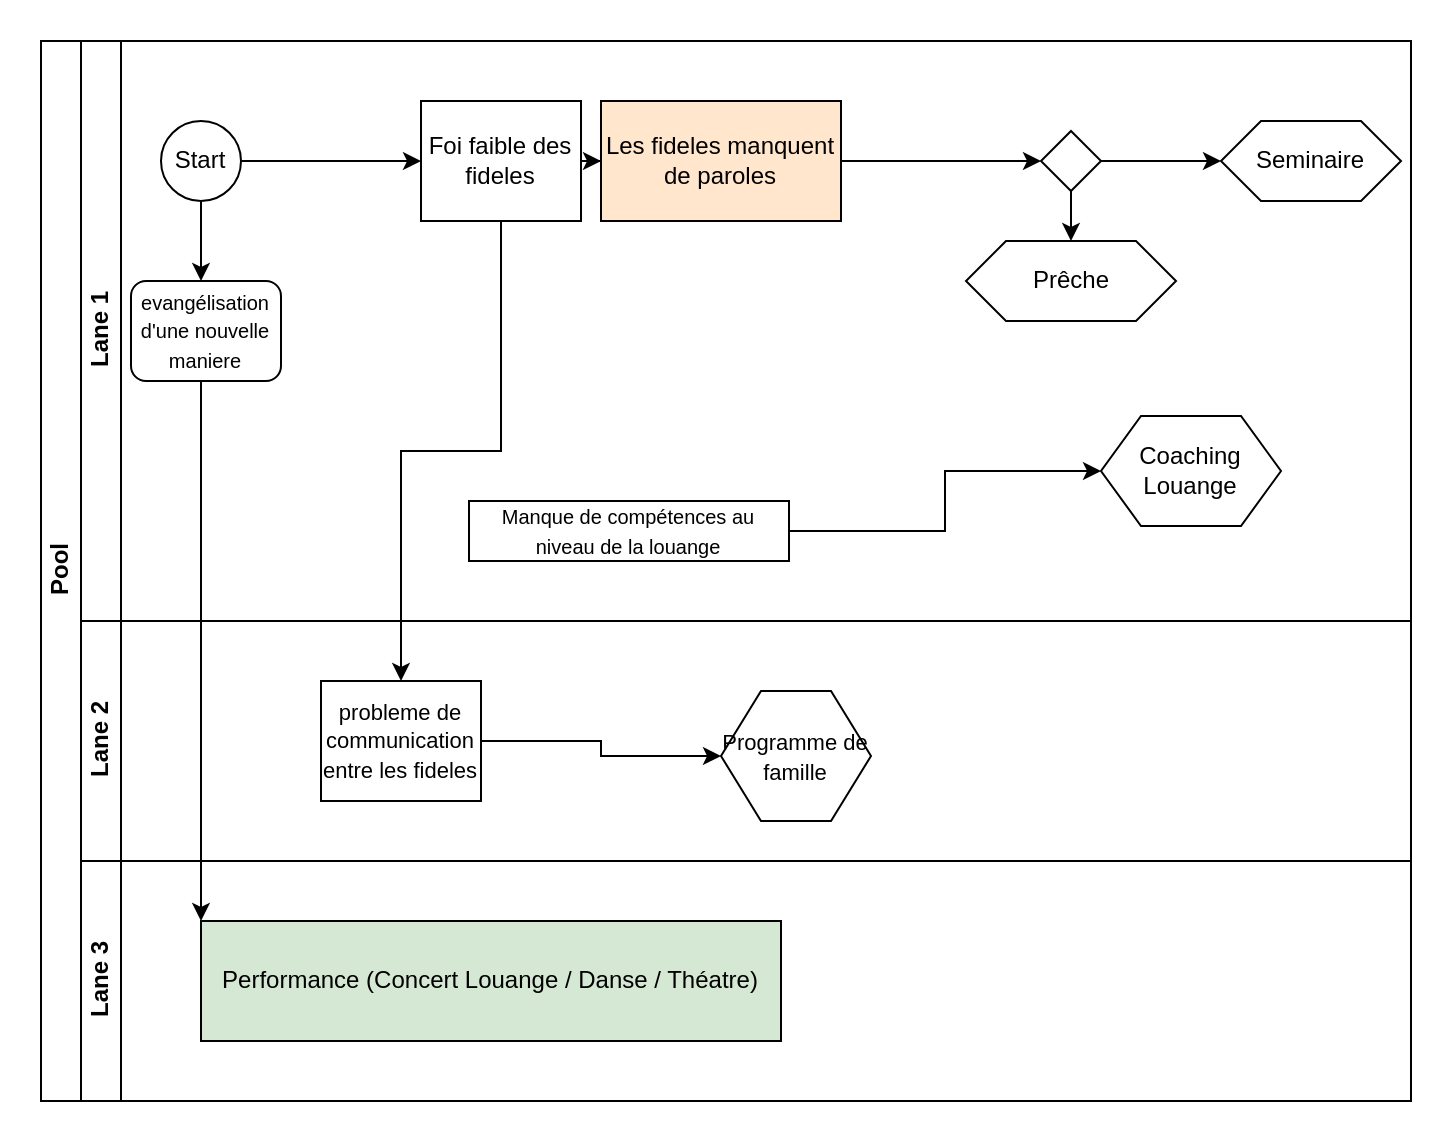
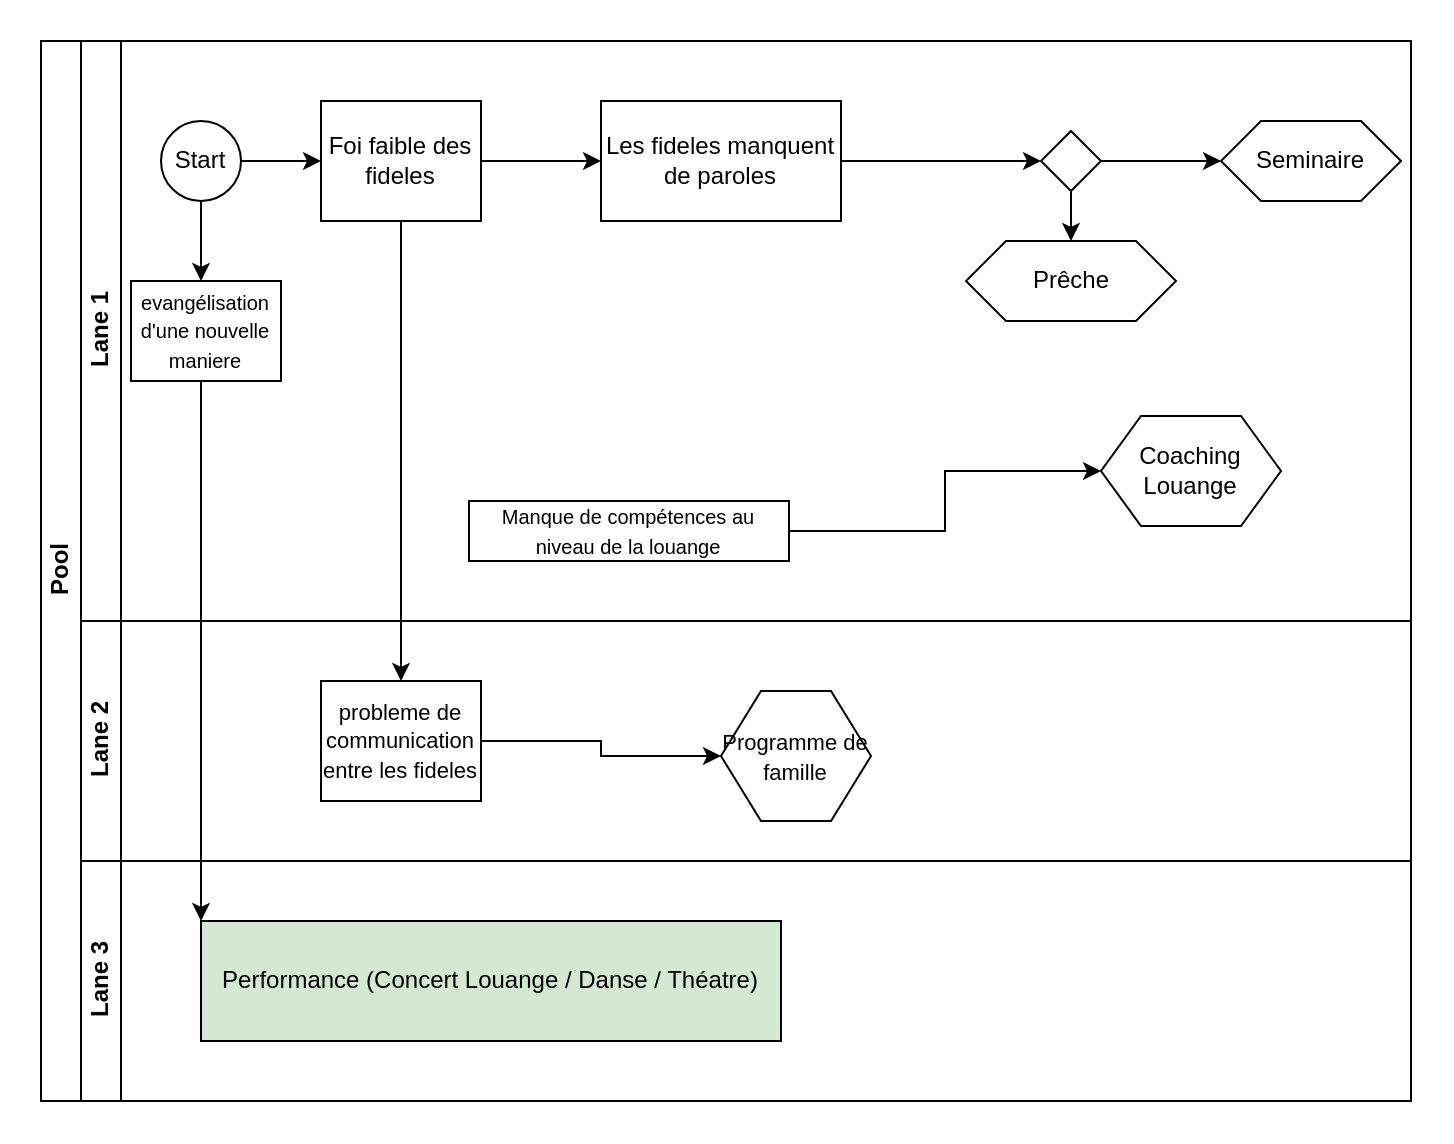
(501, 161) -> (401, 161)
(721, 161) -> (721, 161)
(206, 331) -> (206, 331)
